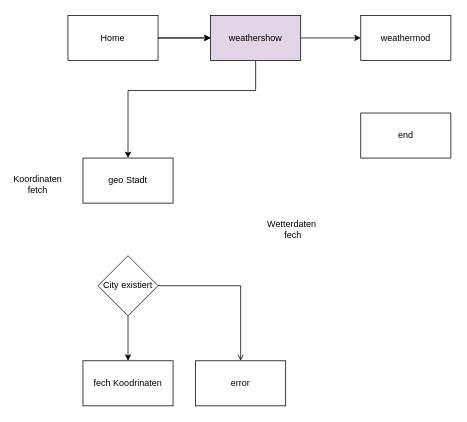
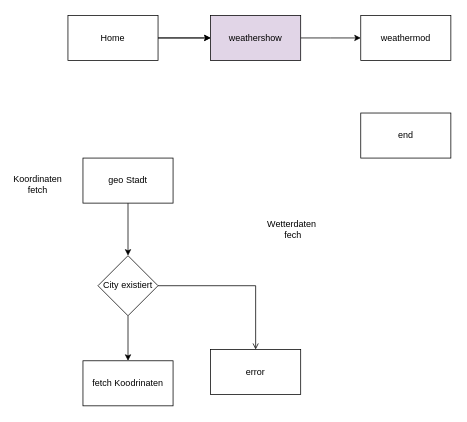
(206, 90) -> none
none -> (128, 249)
(128, 383) -> (128, 383)
(240, 383) -> (255, 372)
